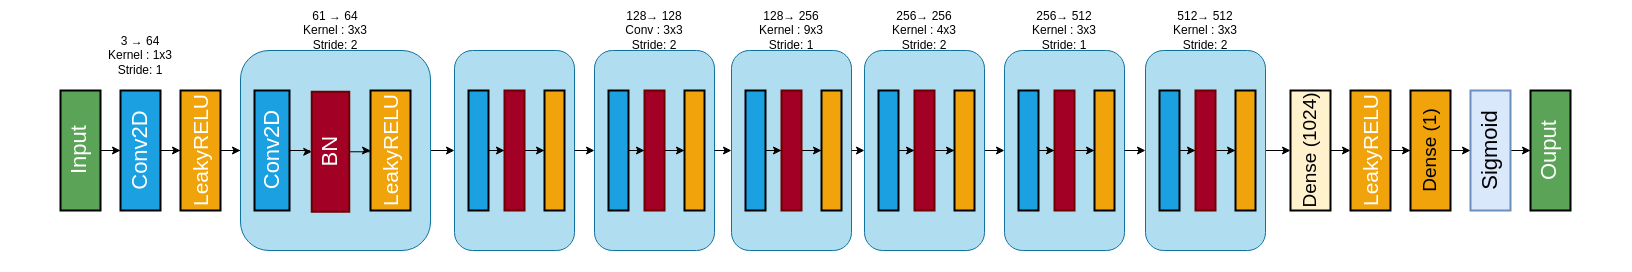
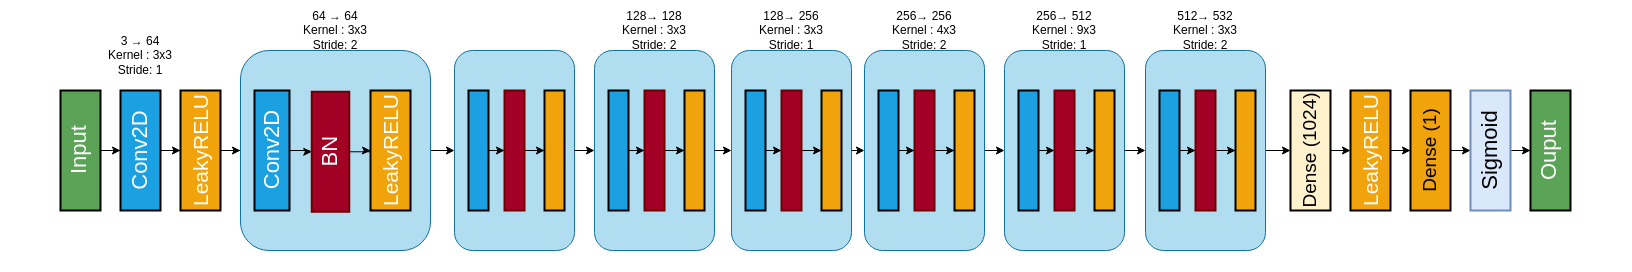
(336, 31) -> (336, 31)
(655, 31) -> (655, 31)
(792, 31) -> (792, 31)
(1065, 31) -> (1065, 31)
(1206, 31) -> (1206, 31)
(141, 56) -> (141, 56)
